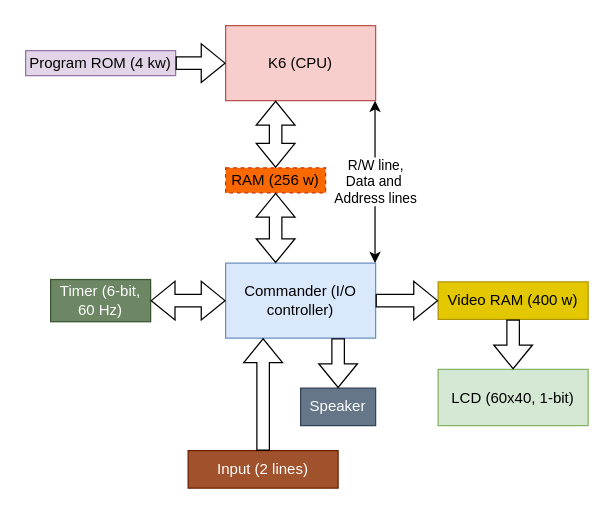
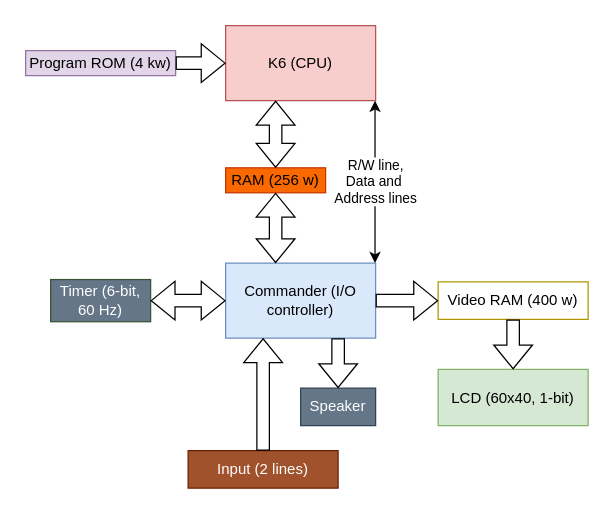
(276, 180) -> (276, 180)
(101, 301) -> (101, 301)
(513, 301) -> (513, 301)
